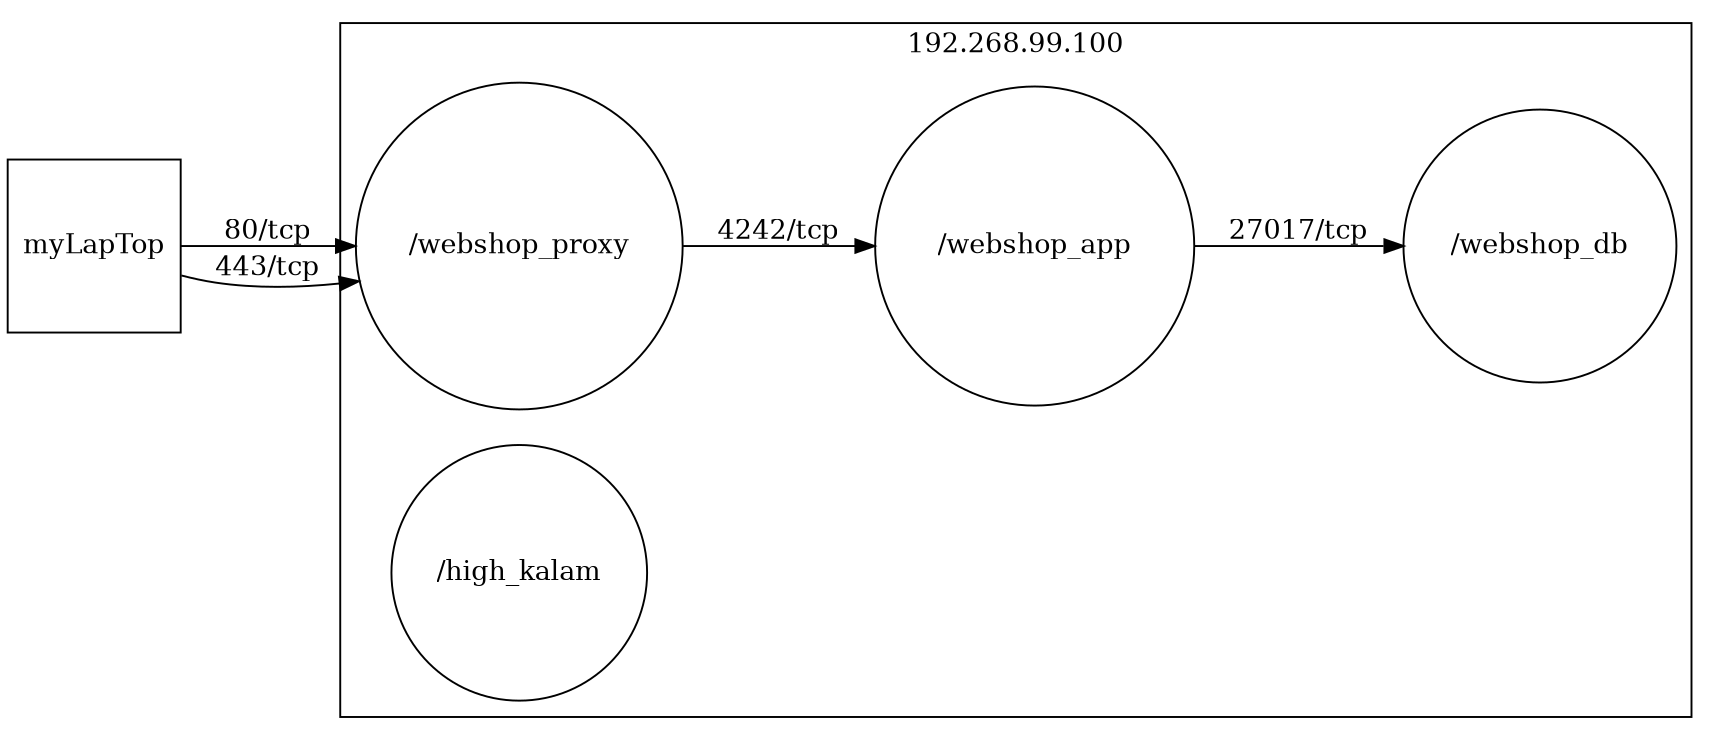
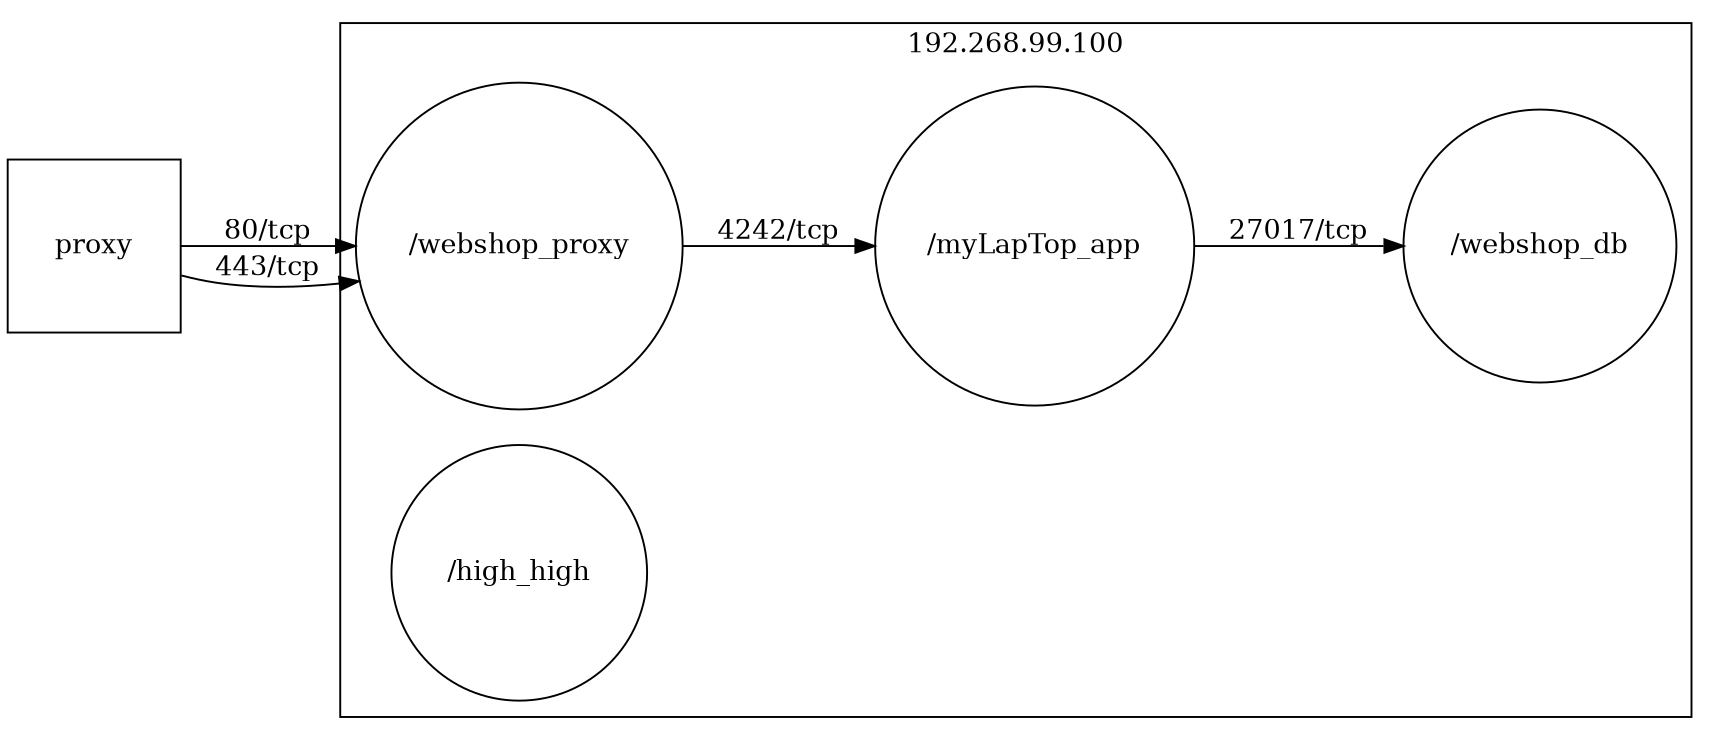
(94, 246) -> (94, 246)
(1035, 246) -> (1035, 246)
(519, 573) -> (519, 573)
